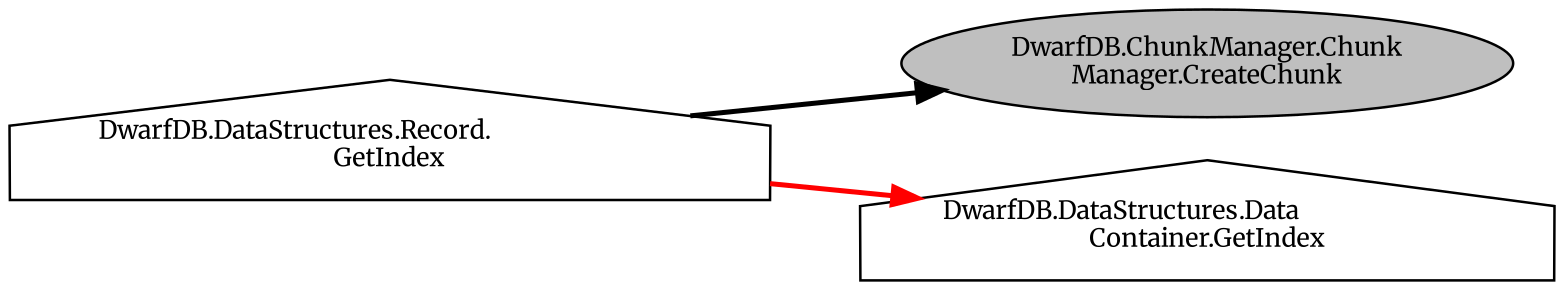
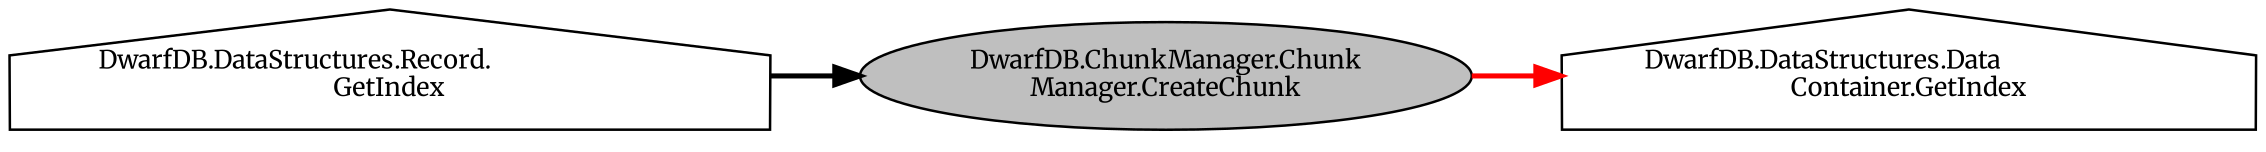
(831, 190) -> (1504, 76)
